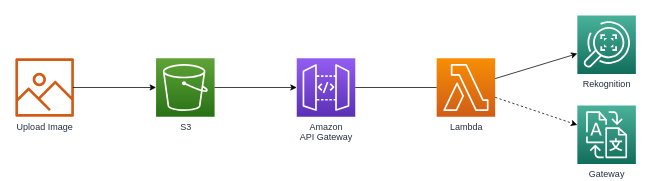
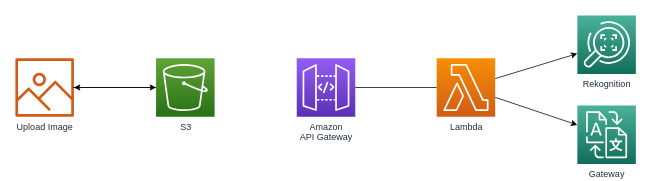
(253, 87) -> (155, 87)
(534, 110) -> (534, 110)
